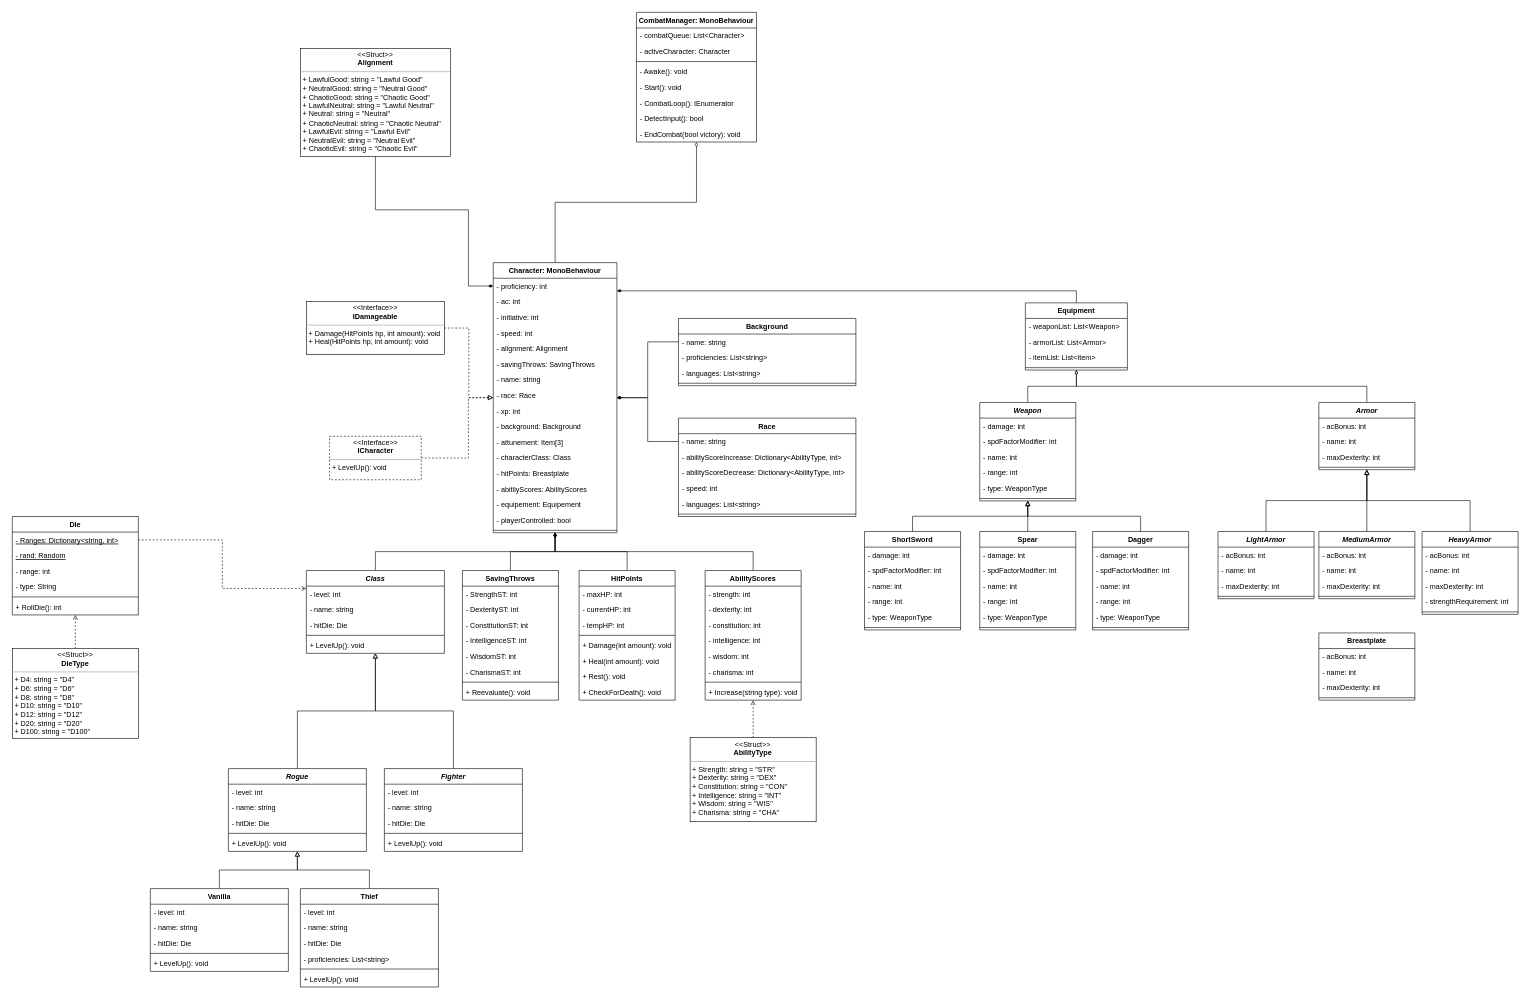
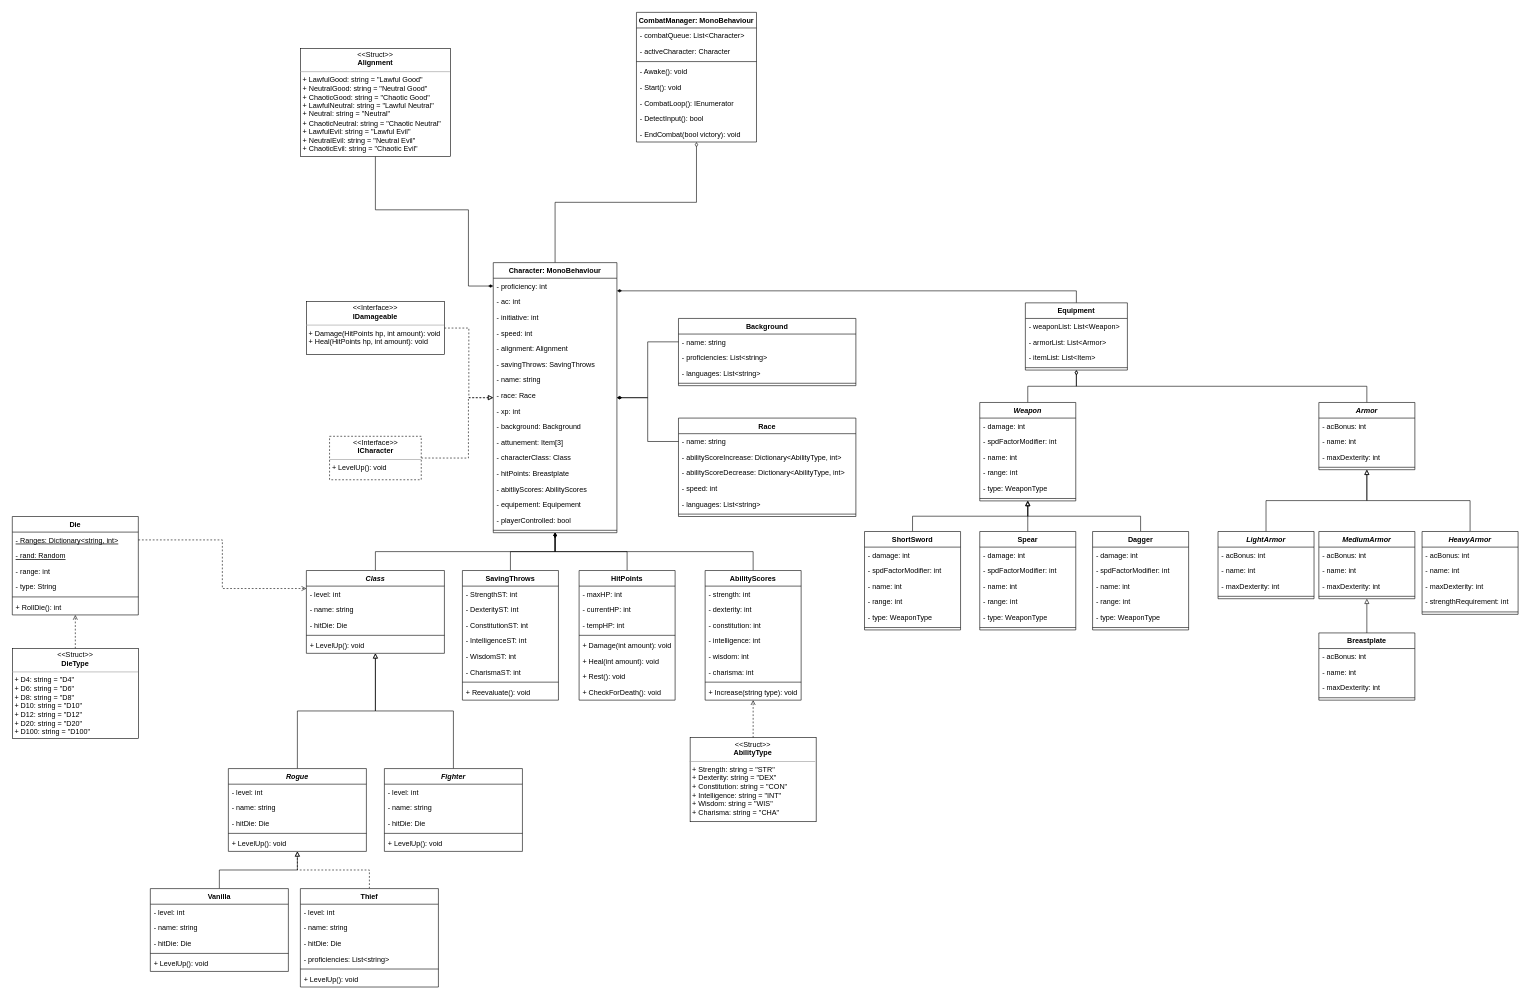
(1367, 517) -> none
none -> (1367, 619)
(343, 870) -> (343, 870)
